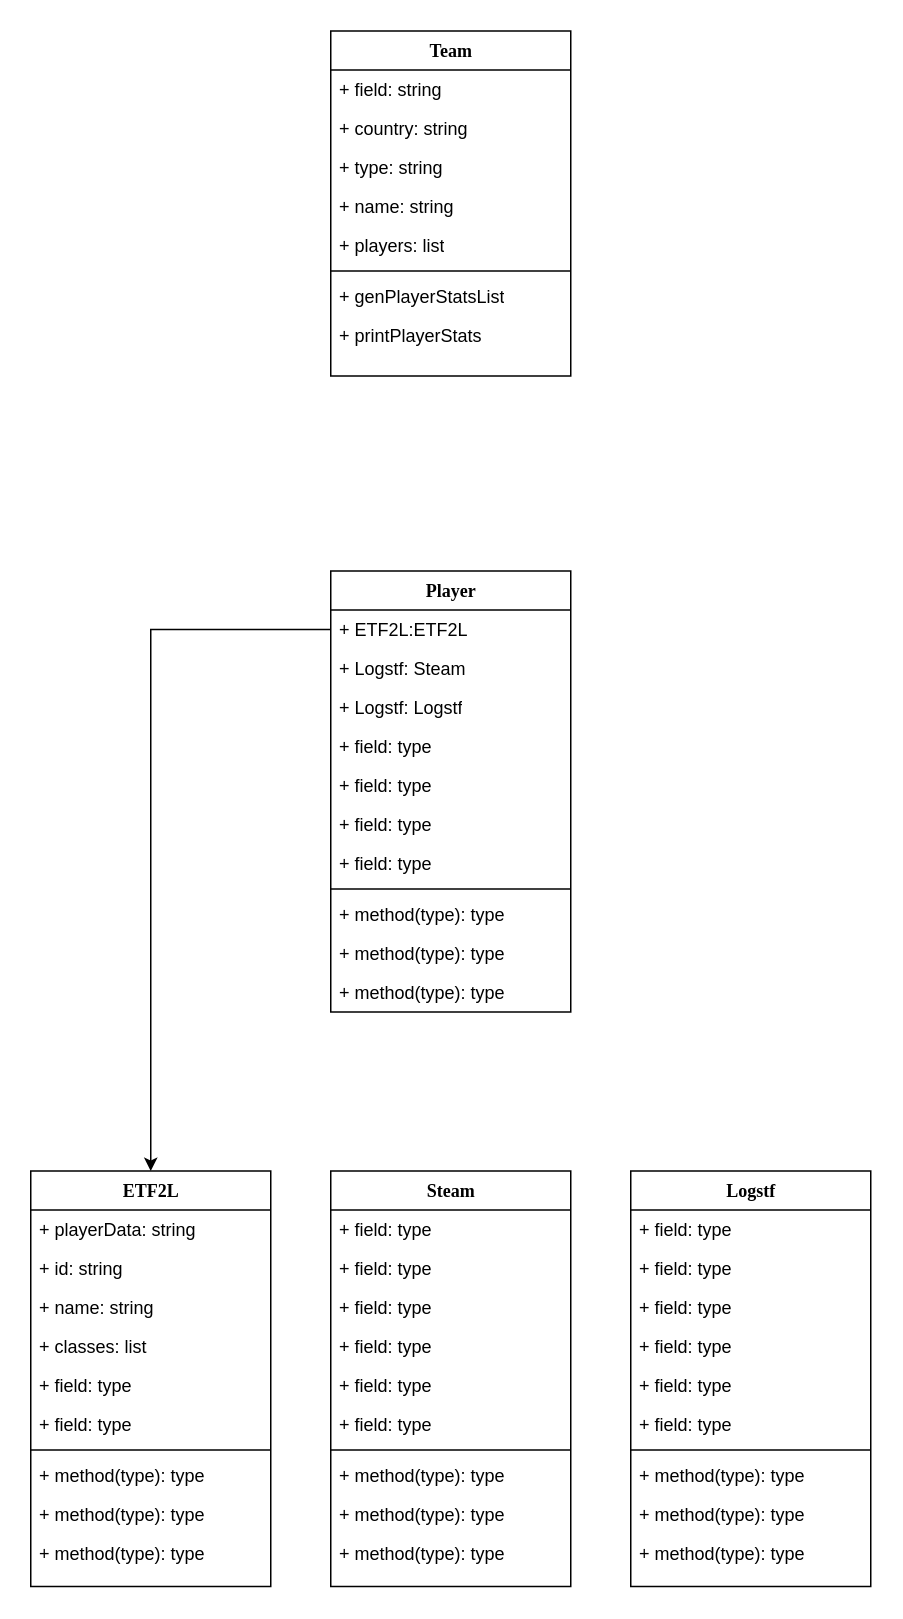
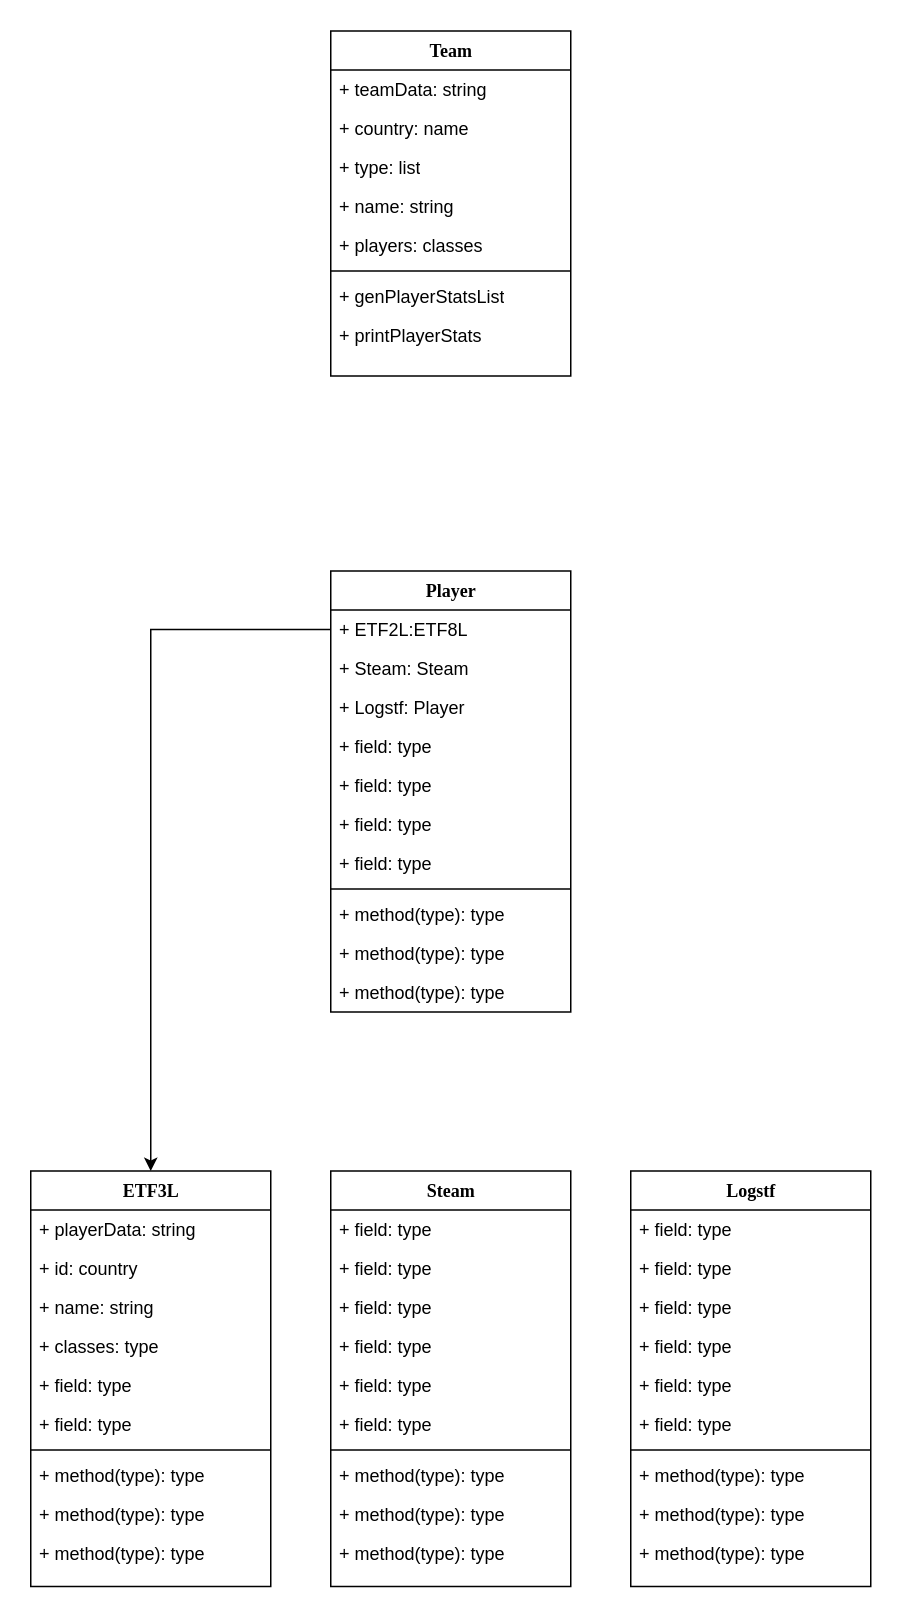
(401, 91) -> (421, 91)
(416, 130) -> (408, 130)
(401, 169) -> (389, 169)
(401, 247) -> (419, 247)
(401, 631) -> (401, 631)
(408, 670) -> (403, 670)
(413, 709) -> (411, 709)
(152, 1192) -> (152, 1192)
(89, 1270) -> (96, 1270)
(101, 1348) -> (106, 1348)
